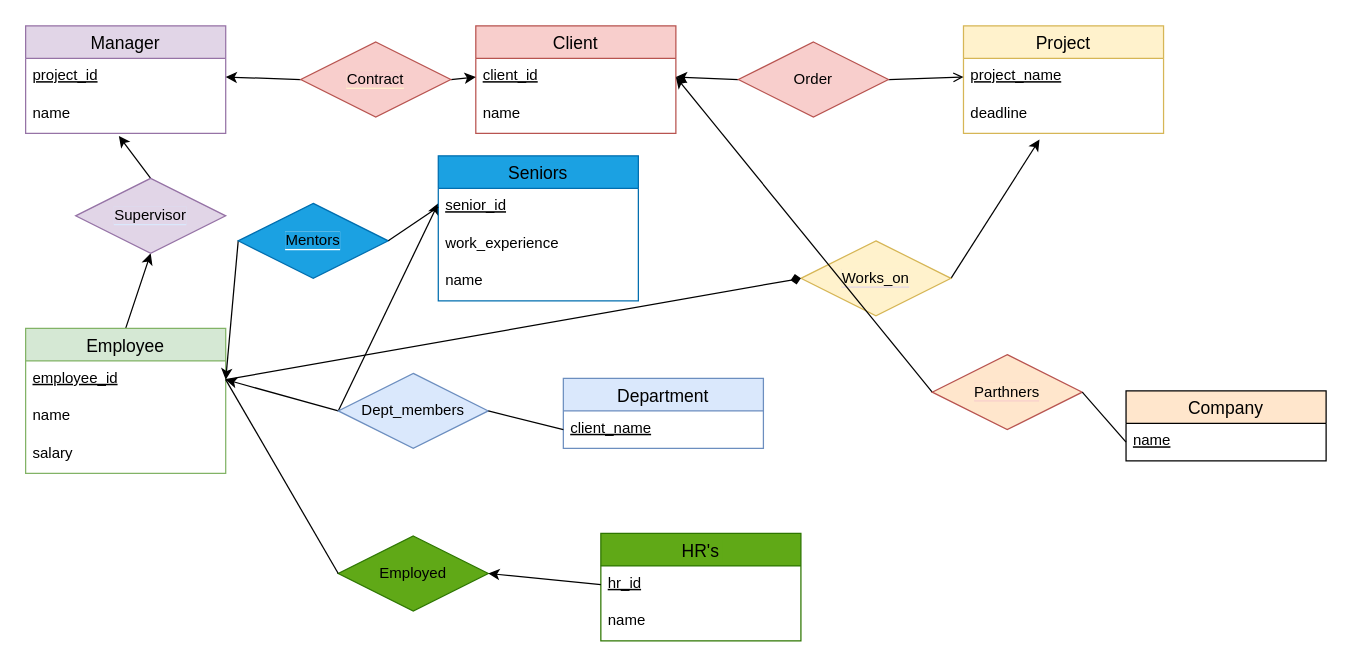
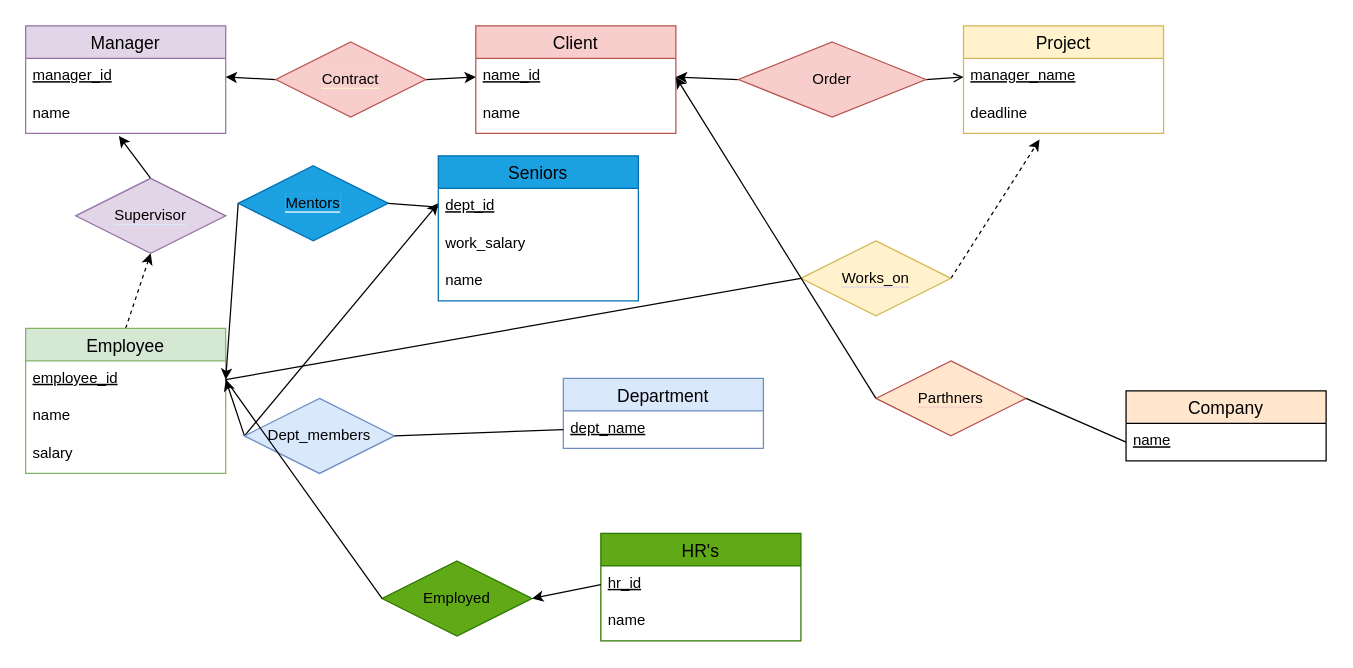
(73, 75) -> (73, 75)
(514, 75) -> (510, 75)
(1020, 75) -> (1020, 75)
(376, 79) -> (351, 79)
(813, 79) -> (832, 79)
(479, 205) -> (472, 205)
(993, 211) -> (993, 211)
(313, 241) -> (313, 203)
(506, 243) -> (489, 243)
(790, 280) -> (793, 280)
(137, 294) -> (137, 294)
(1007, 392) -> (951, 398)
(413, 411) -> (319, 436)
(612, 428) -> (608, 428)
(413, 573) -> (457, 598)
